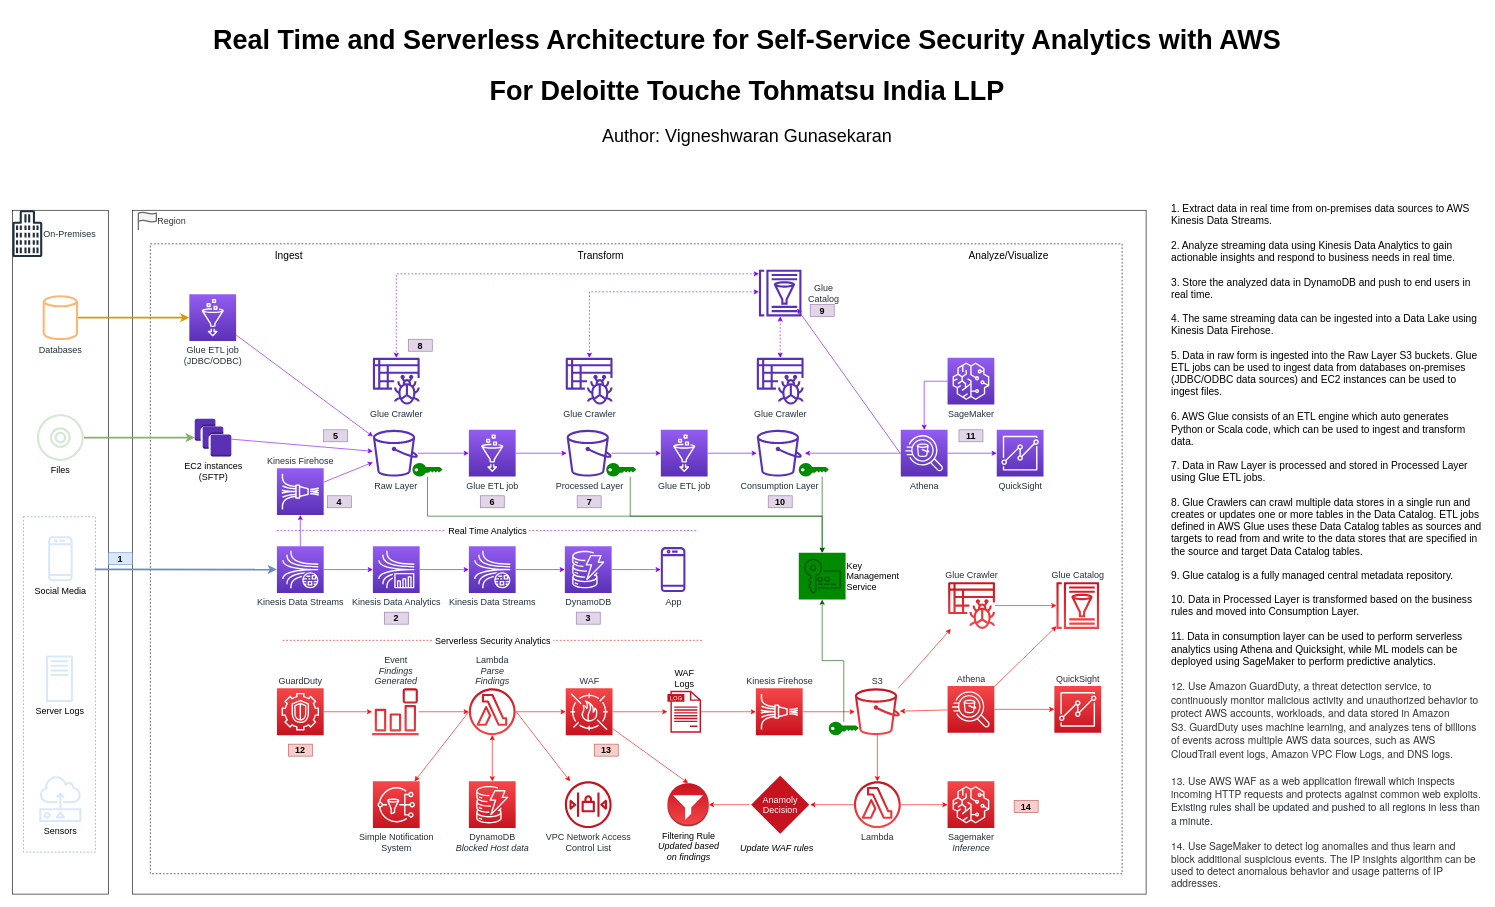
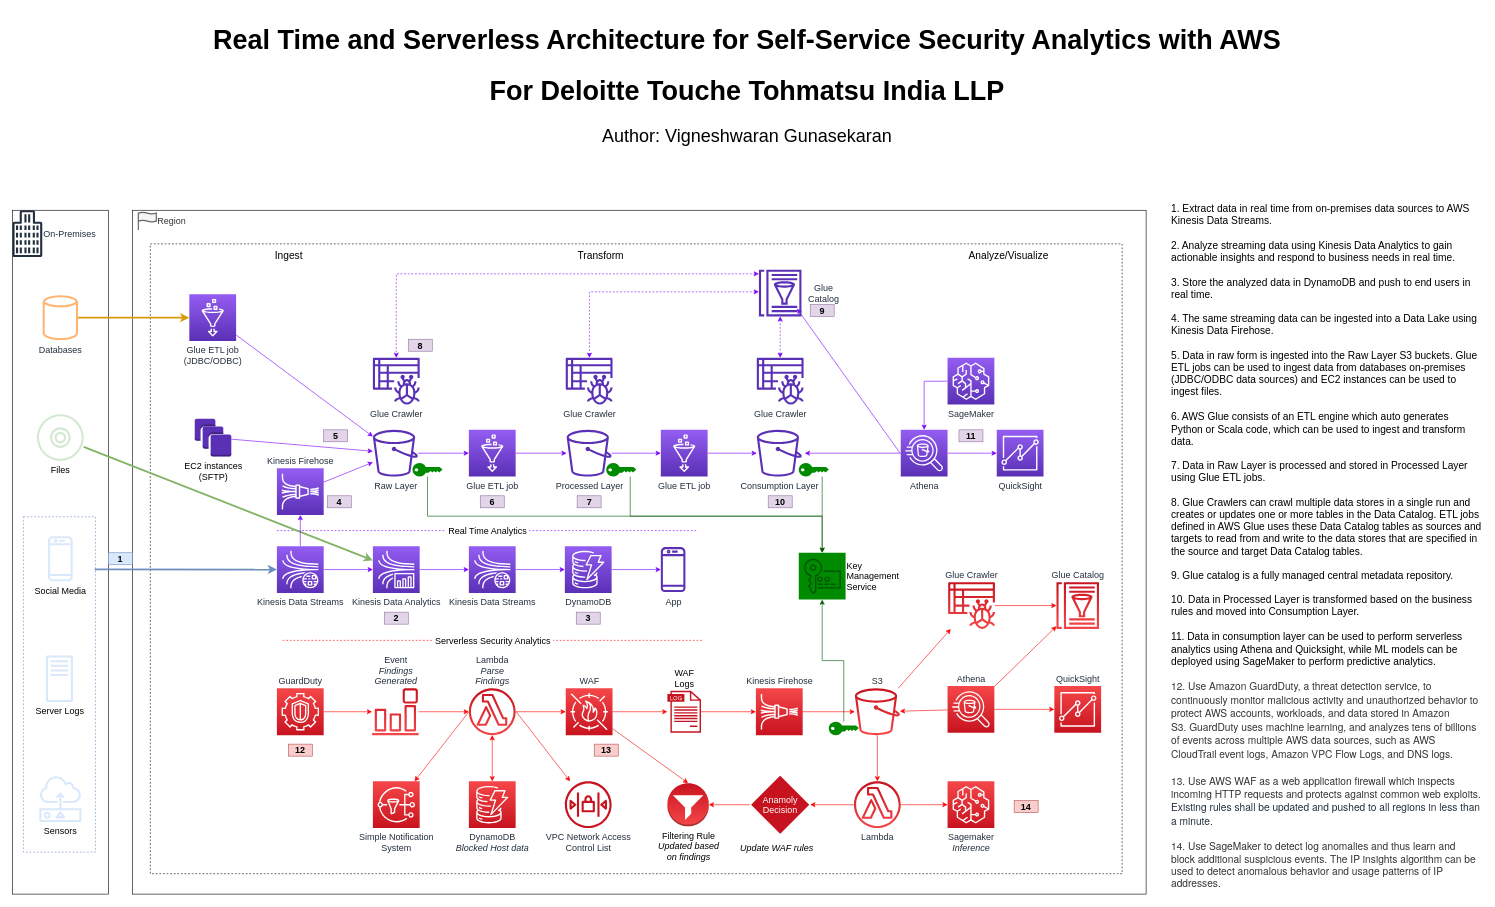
(136, 438) -> (187, 488)
